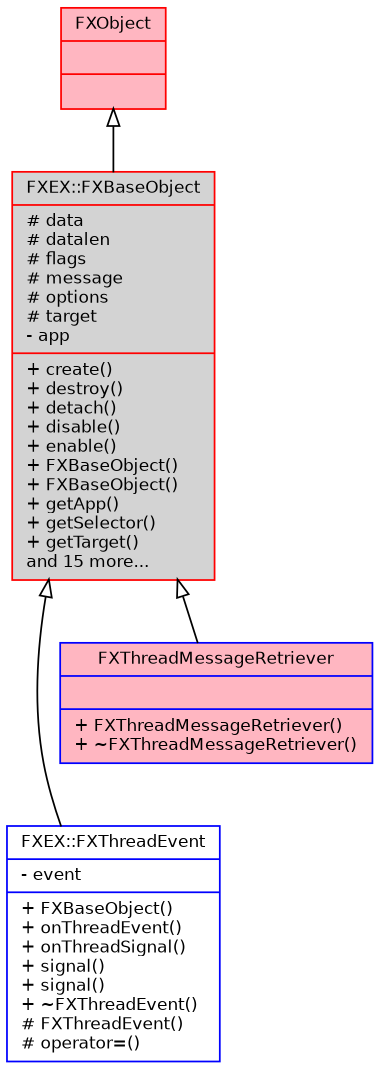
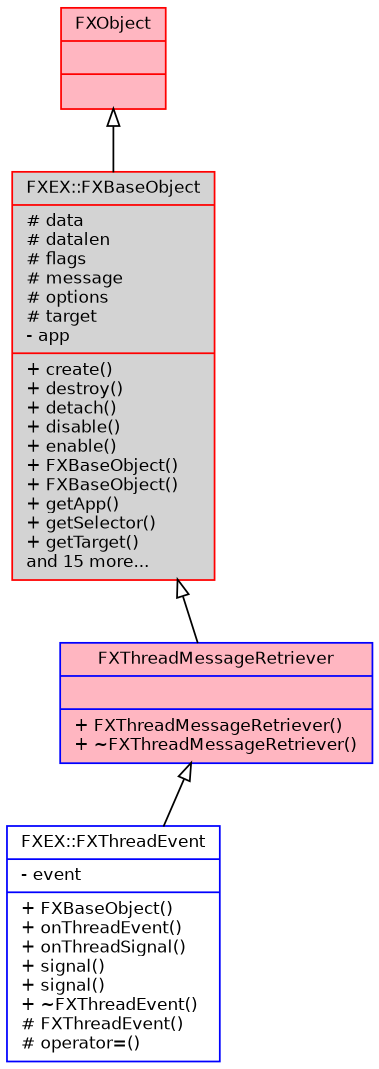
(38, 713) -> (174, 803)
